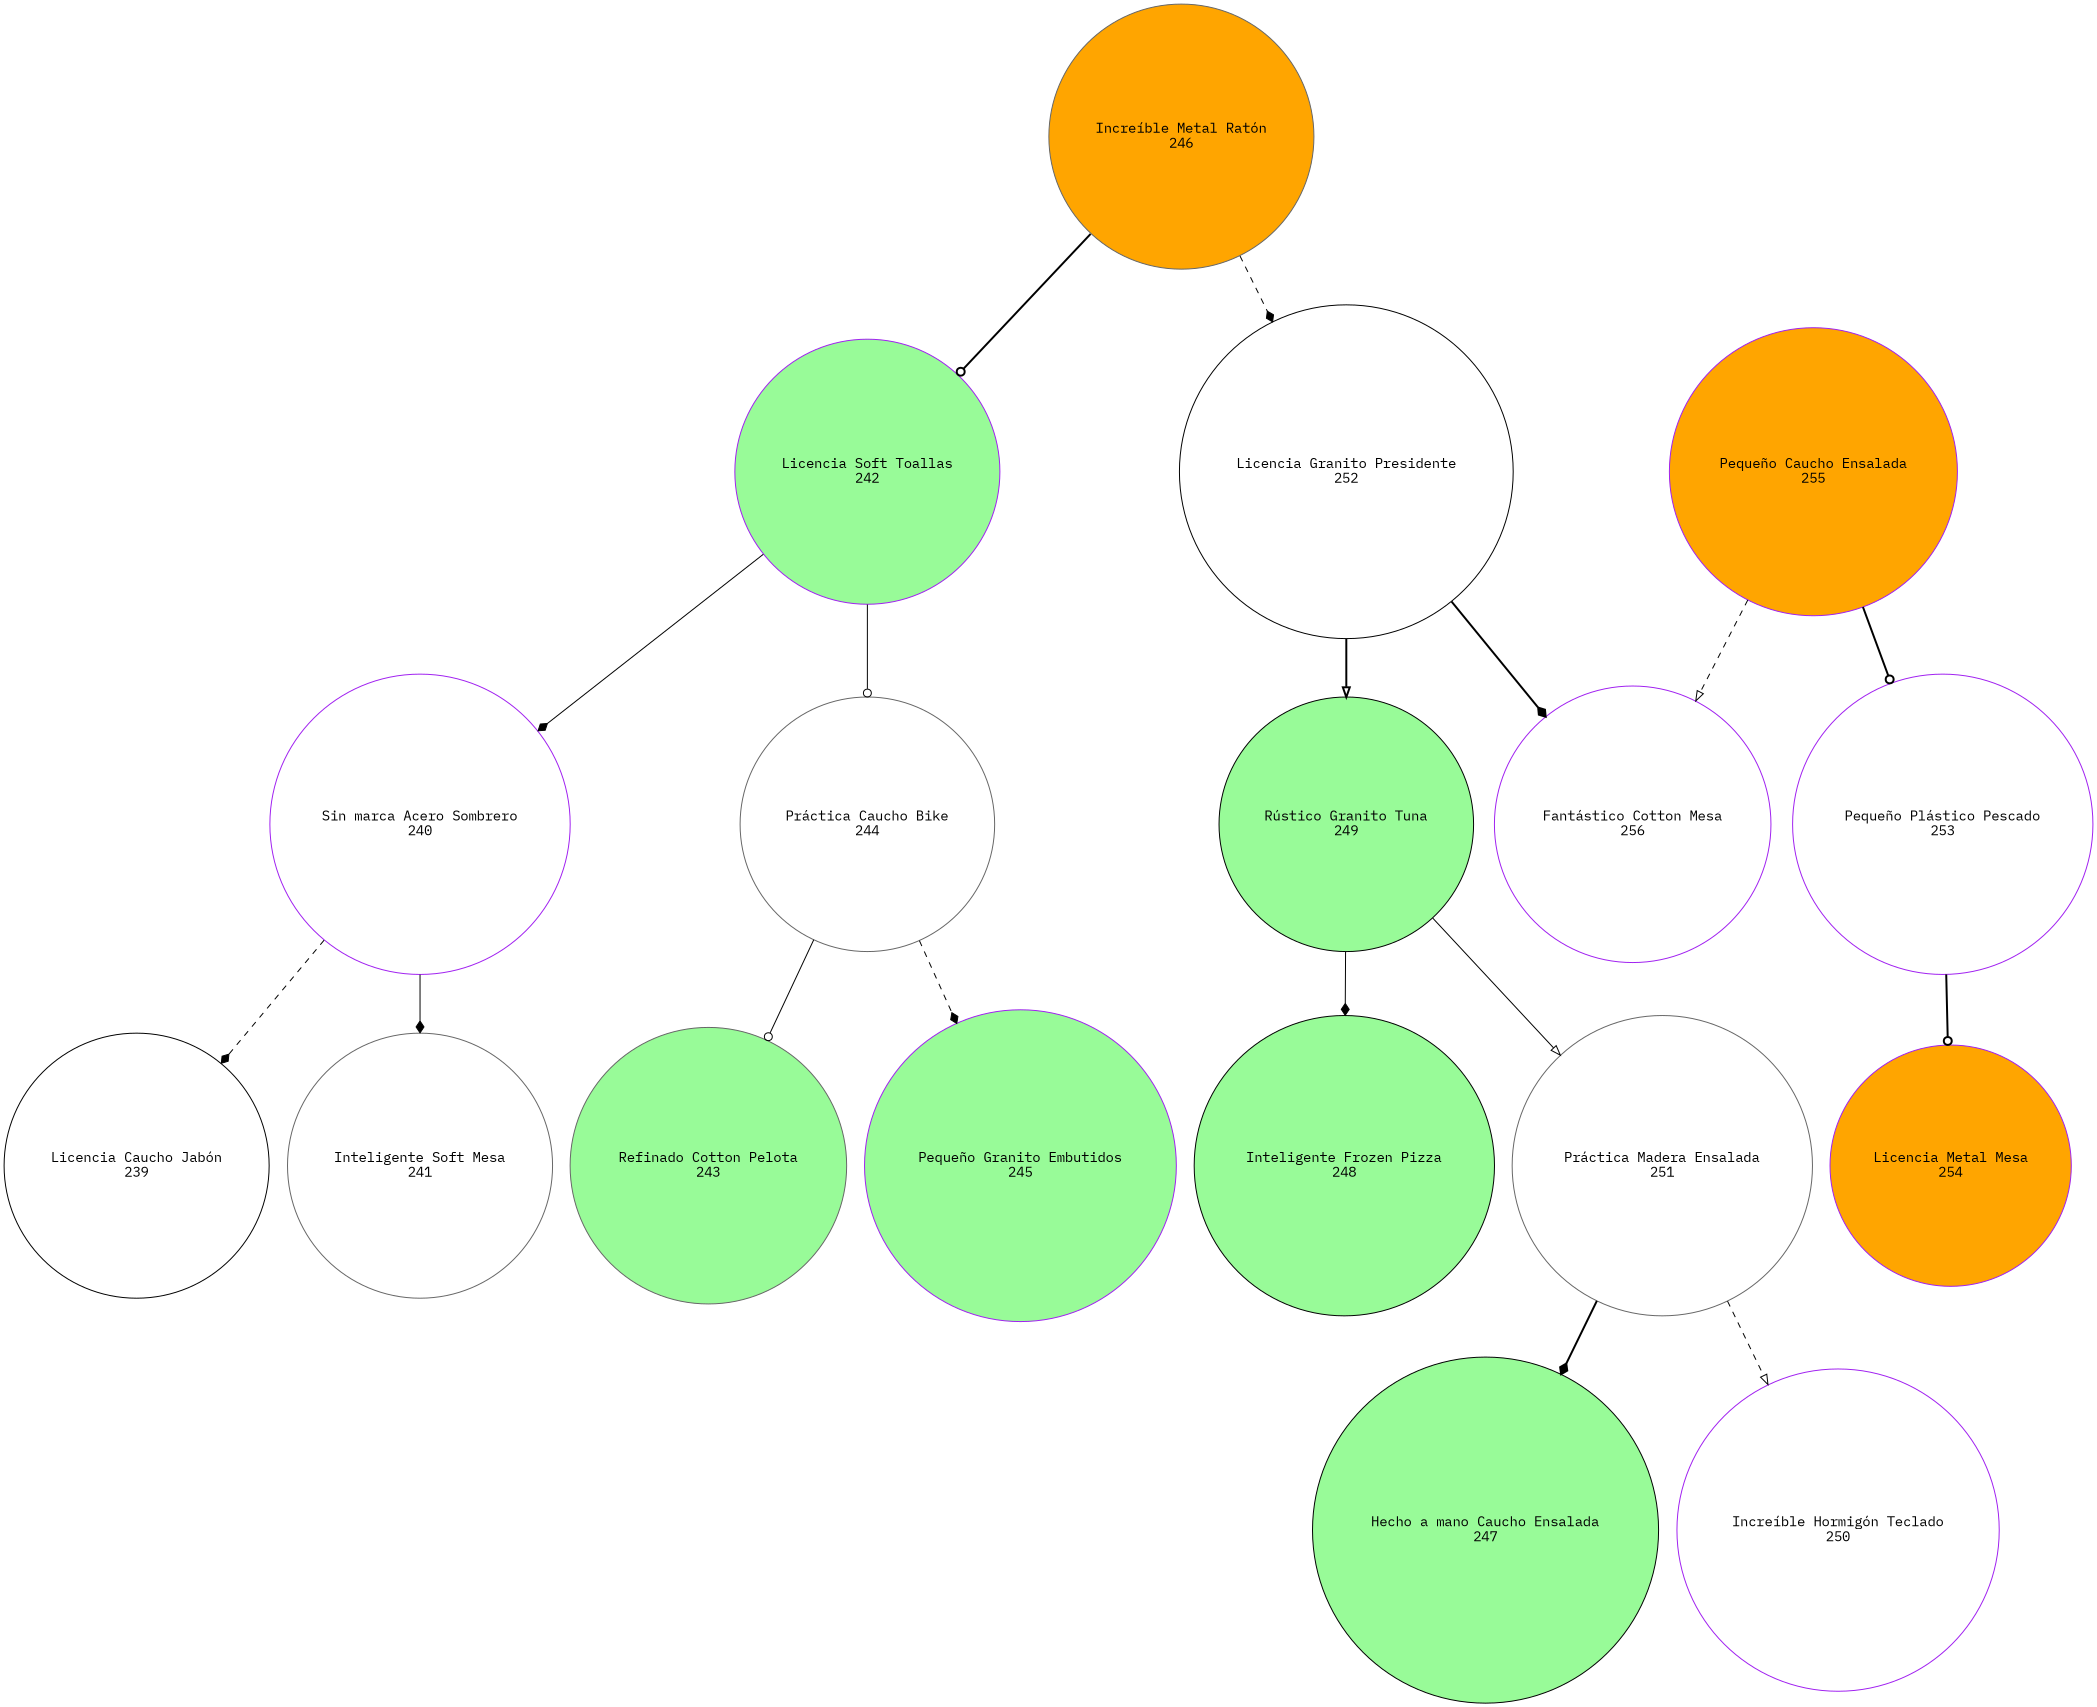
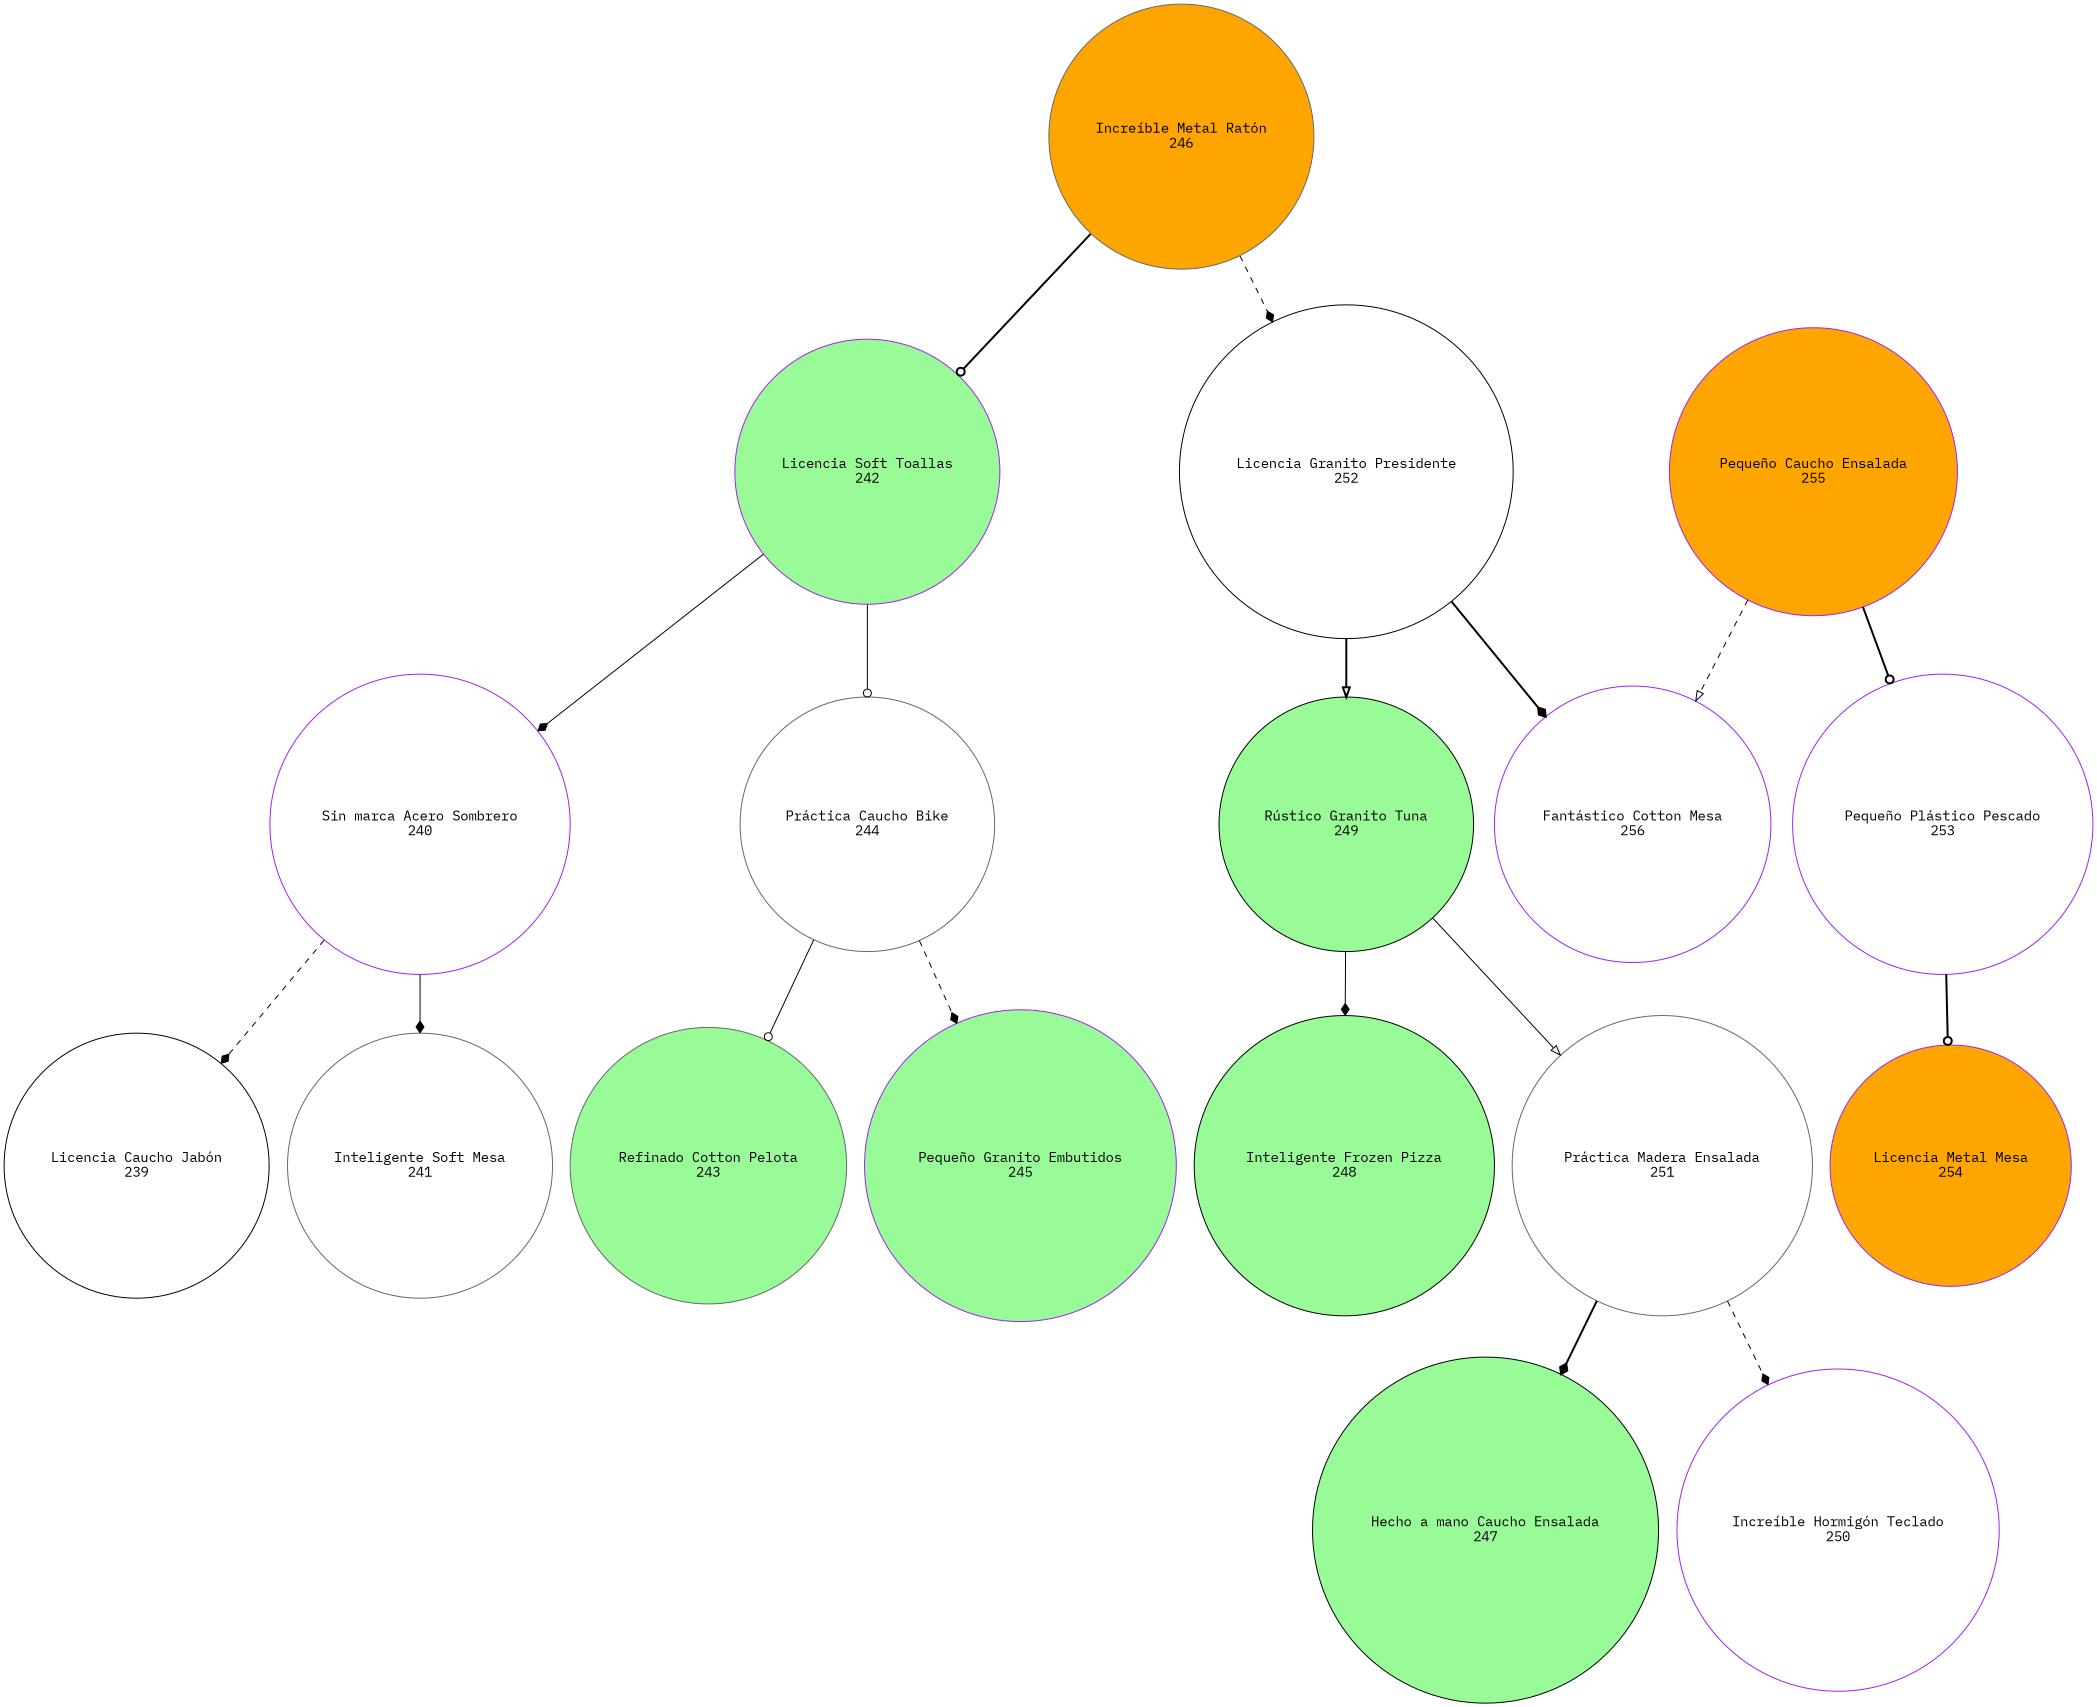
(1746, 1338) -> (1745, 1337)
